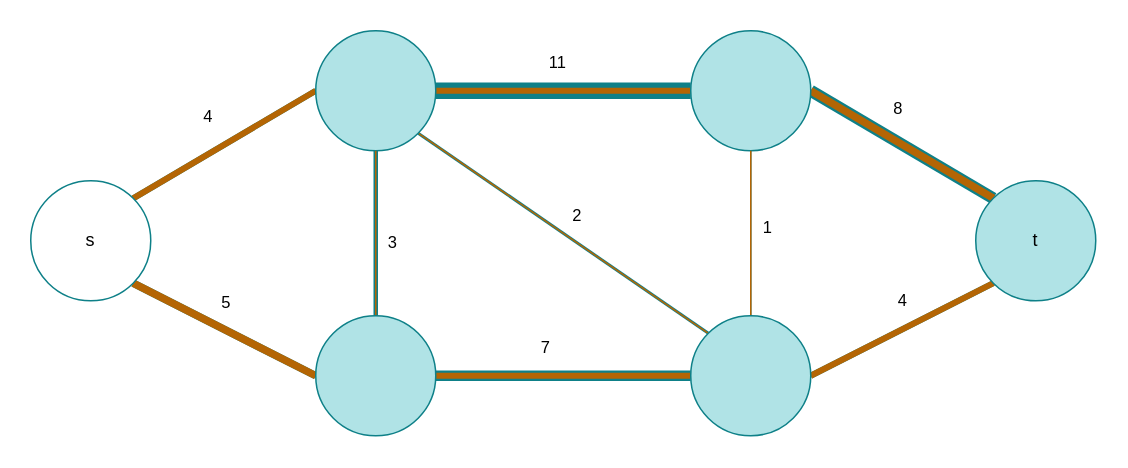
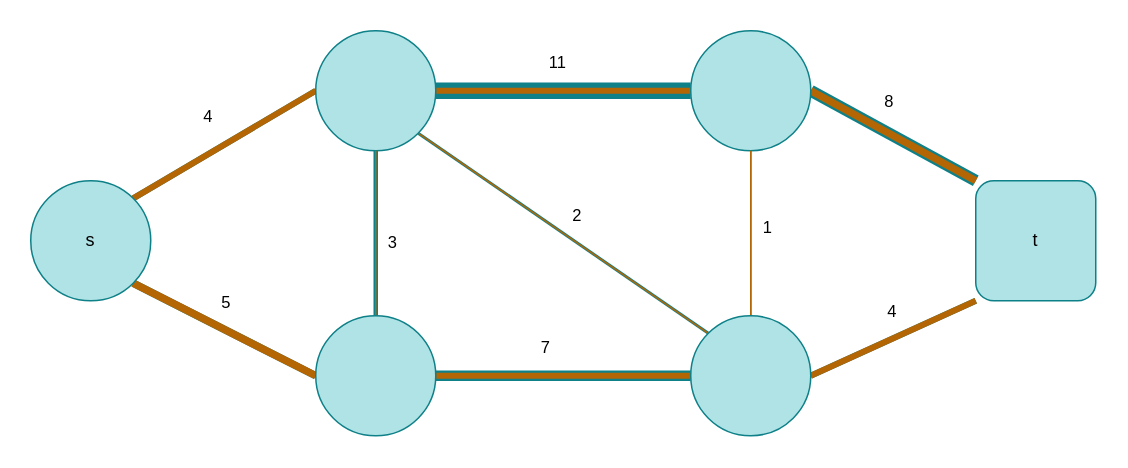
(91, 241) -> (91, 241)
(1036, 241) -> (1036, 241)
